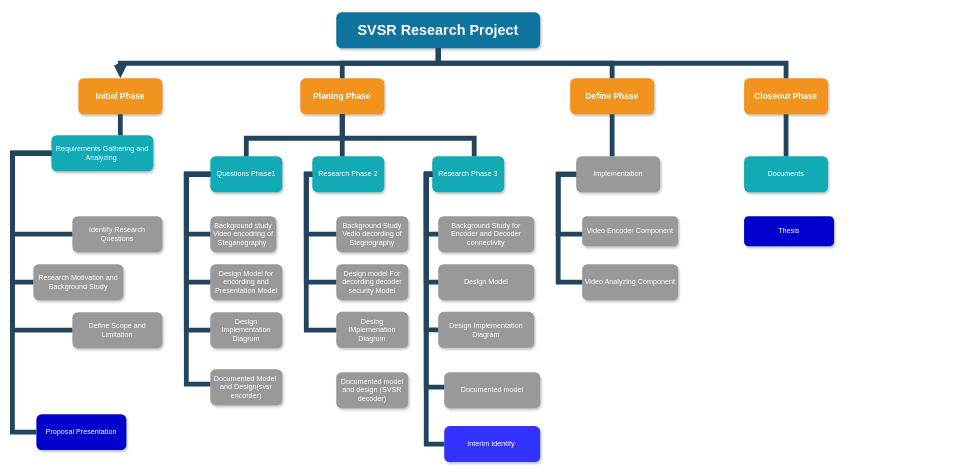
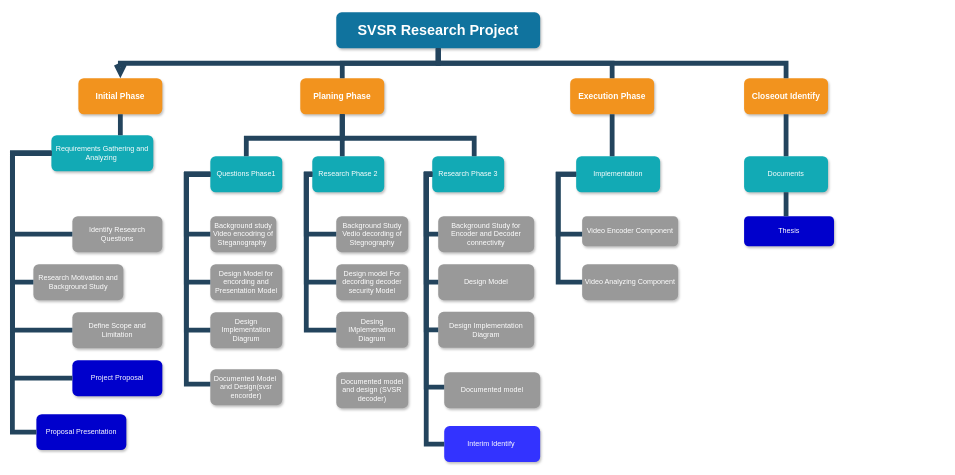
(612, 96) -> (612, 96)
(786, 96) -> (786, 96)
(618, 174) -> (618, 174)
none -> (786, 204)
none -> (43, 378)
none -> (117, 378)
